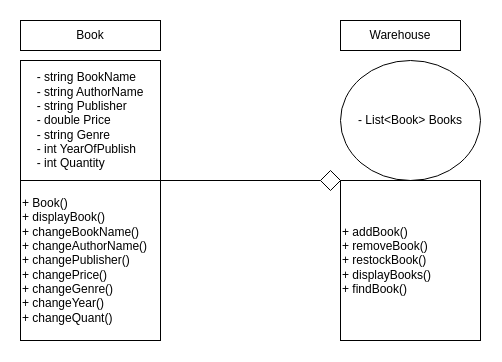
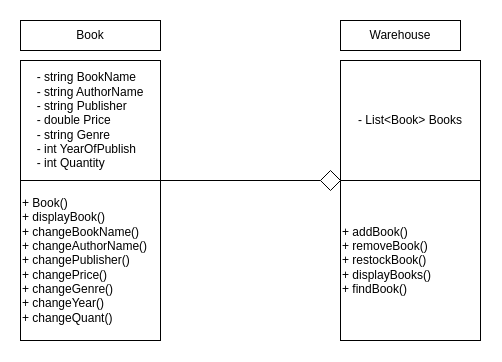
(411, 121) -> (411, 121)
